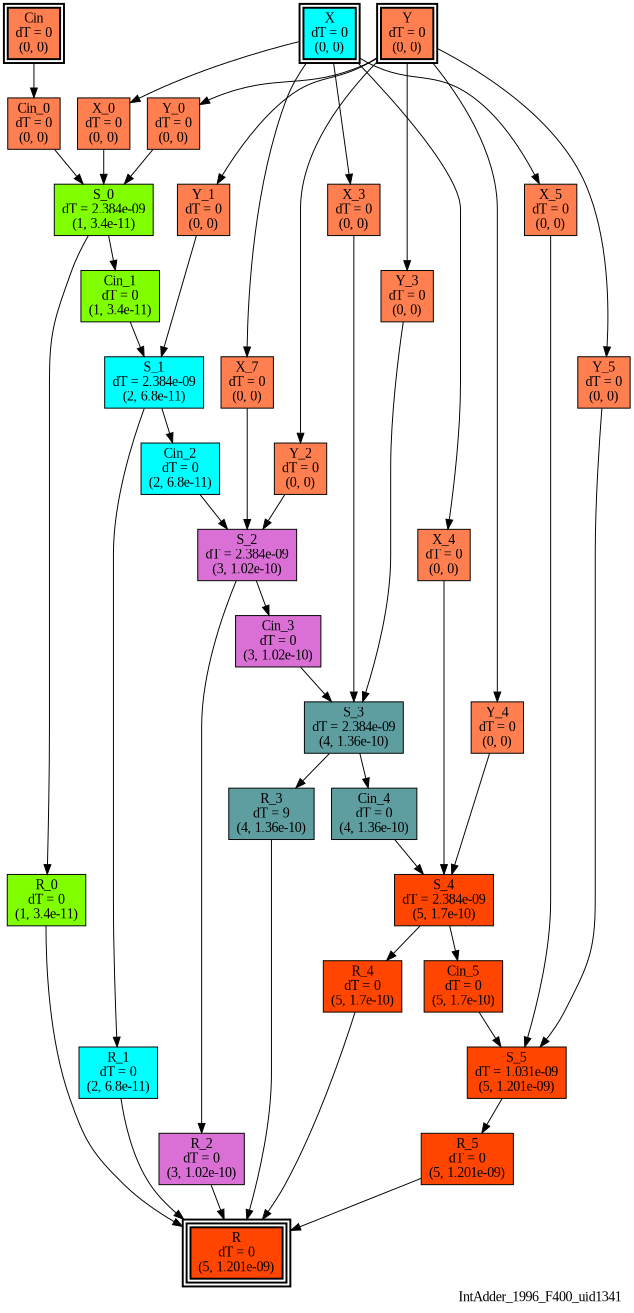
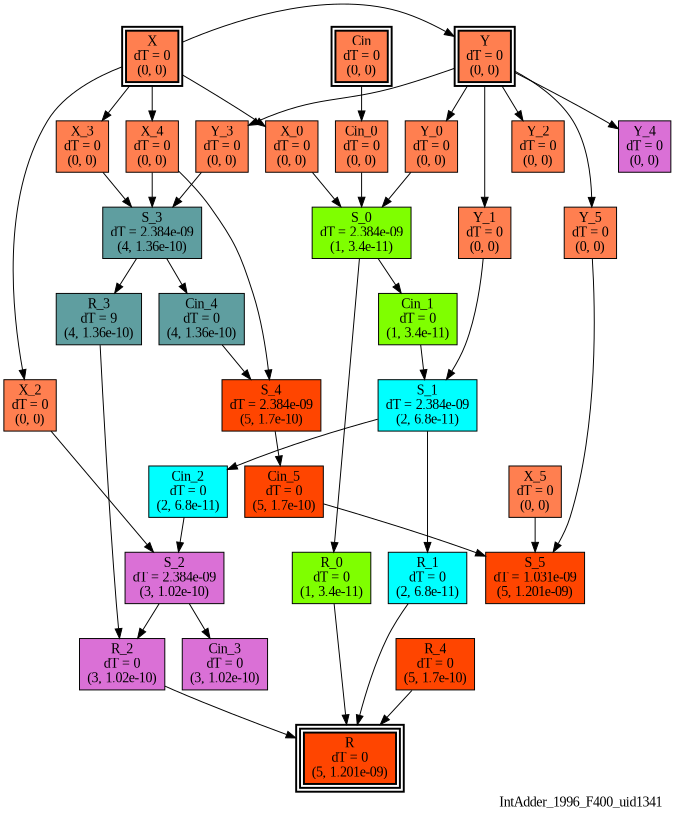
(330, 33) -> (152, 56)
(464, 92) -> (314, 6)
(247, 382) -> (30, 405)
(277, 508) -> none
(313, 681) -> (152, 185)
(497, 728) -> (645, 147)
(472, 809) -> none
(407, 940) -> none
(271, 1026) -> (108, 487)
(467, 1159) -> none
